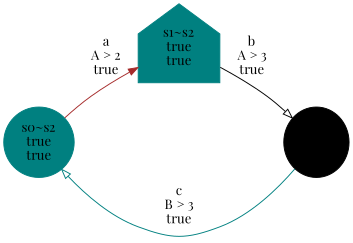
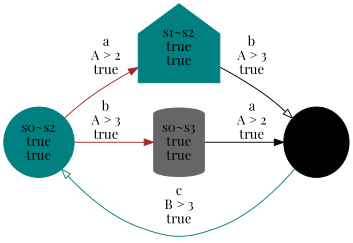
none -> (179, 142)
